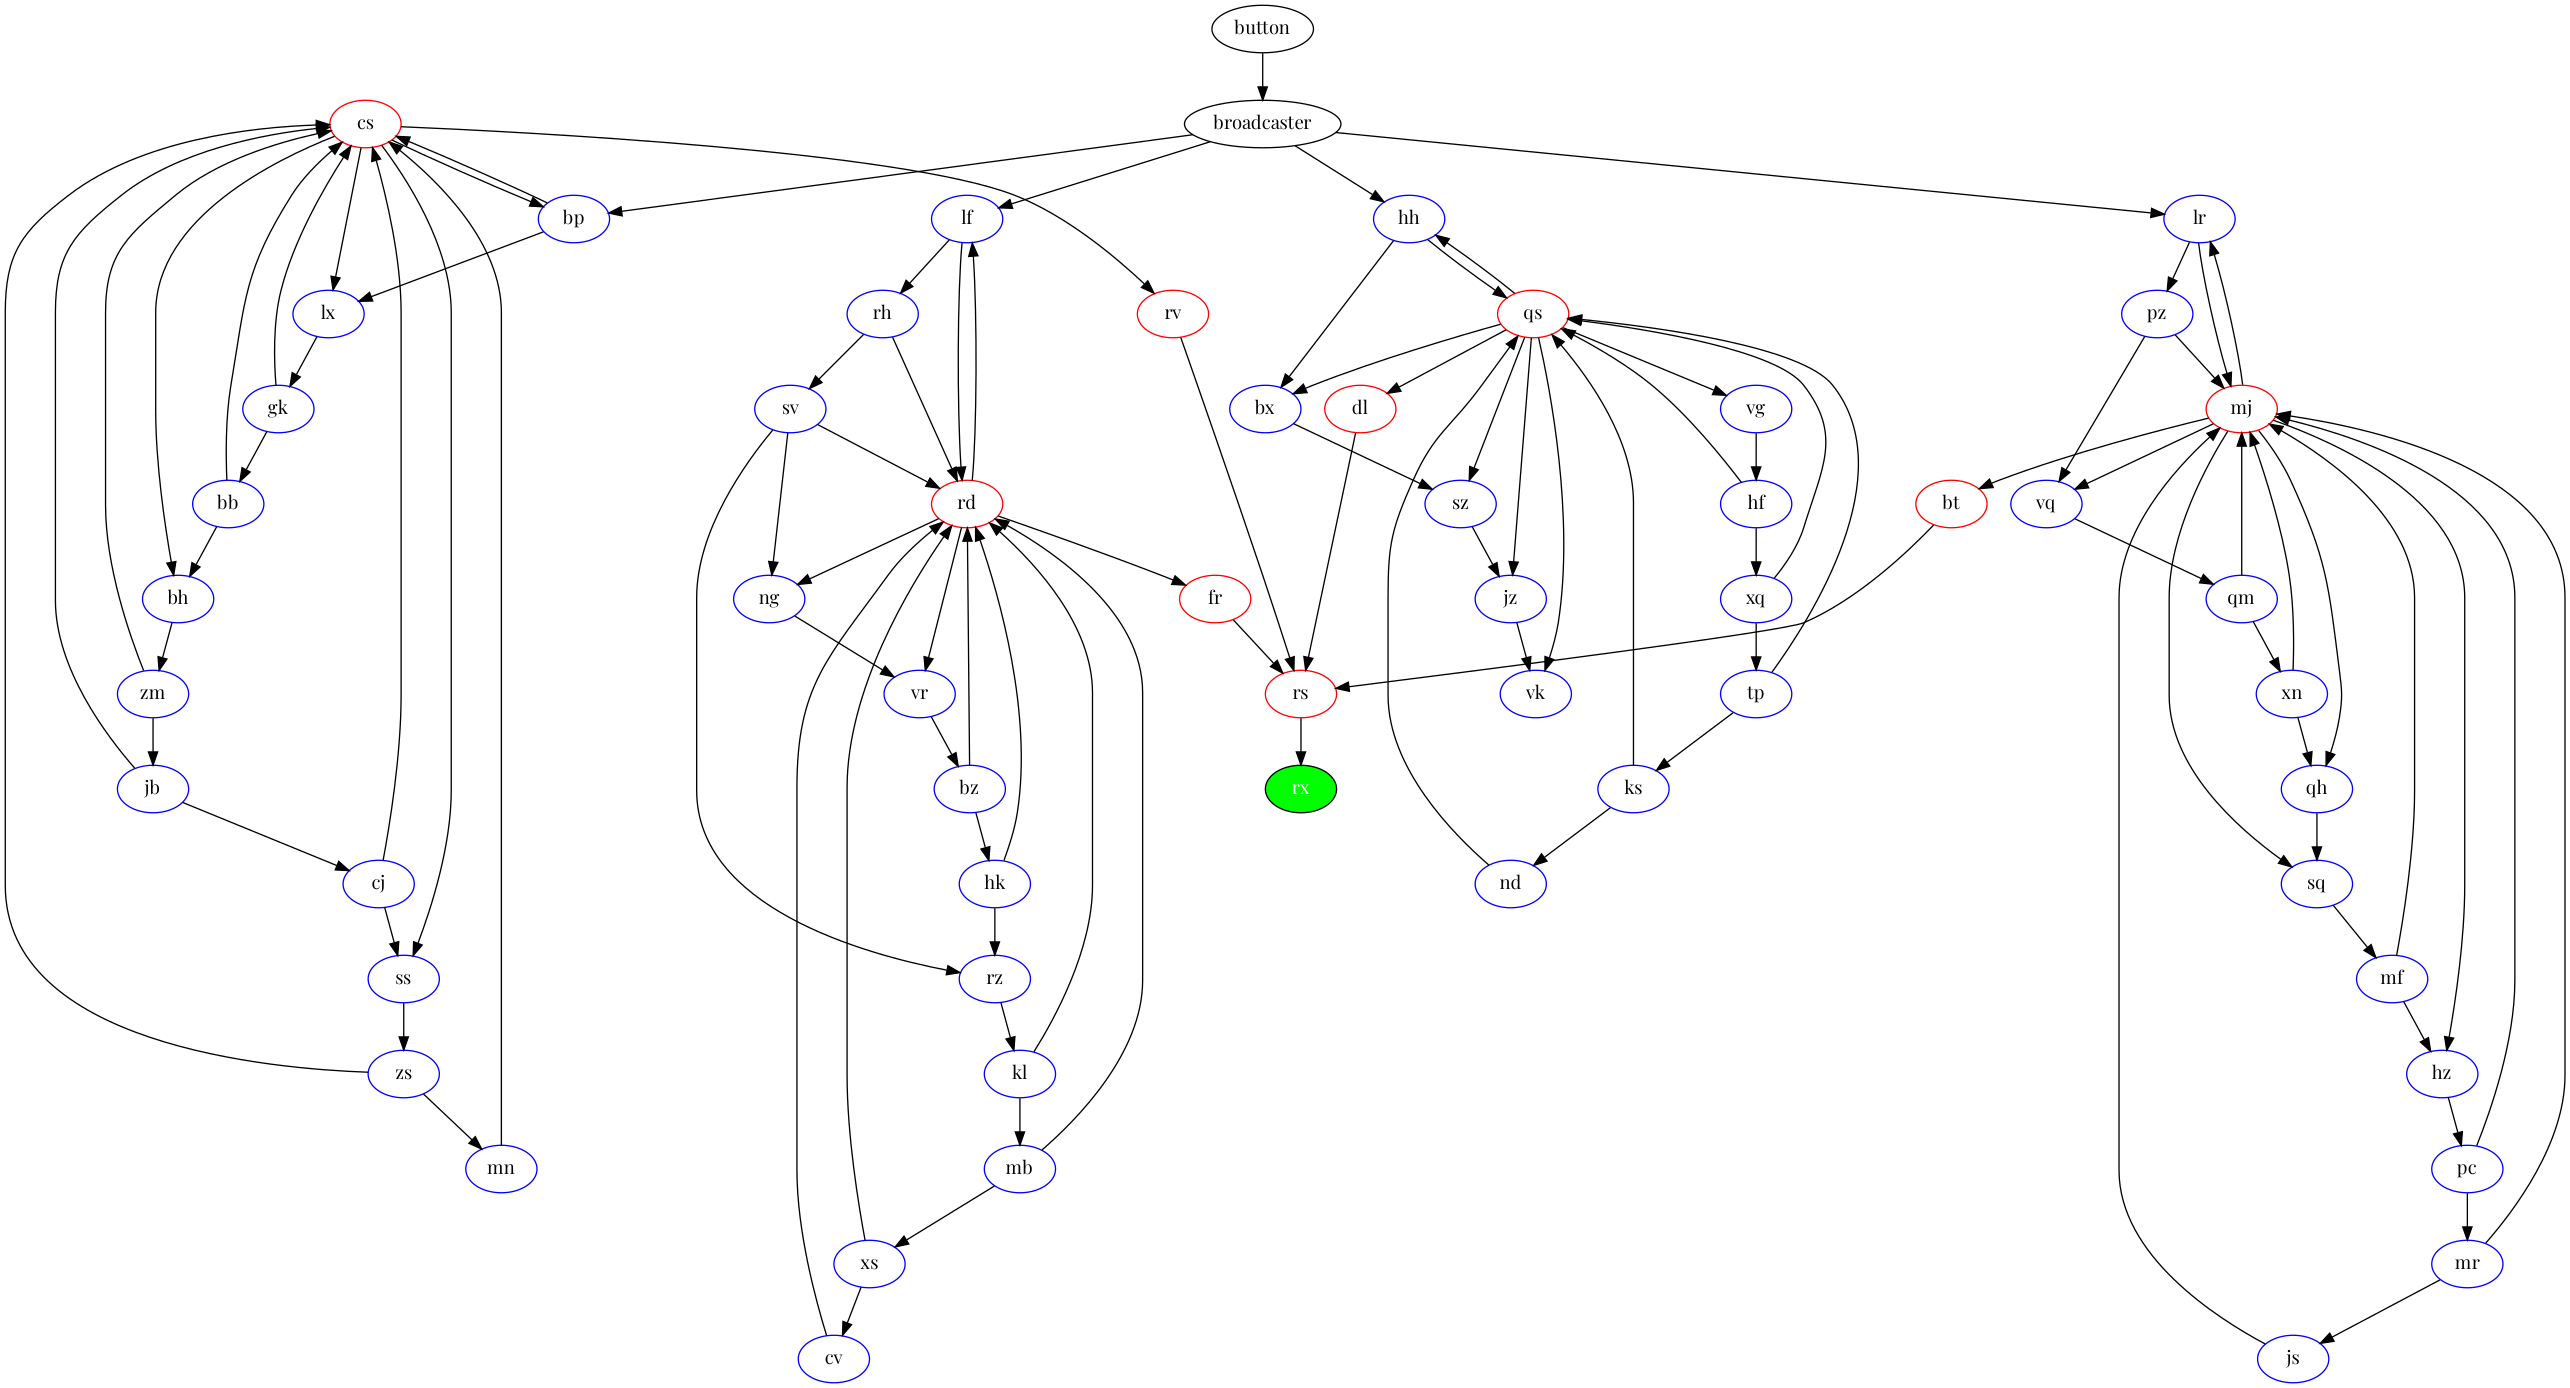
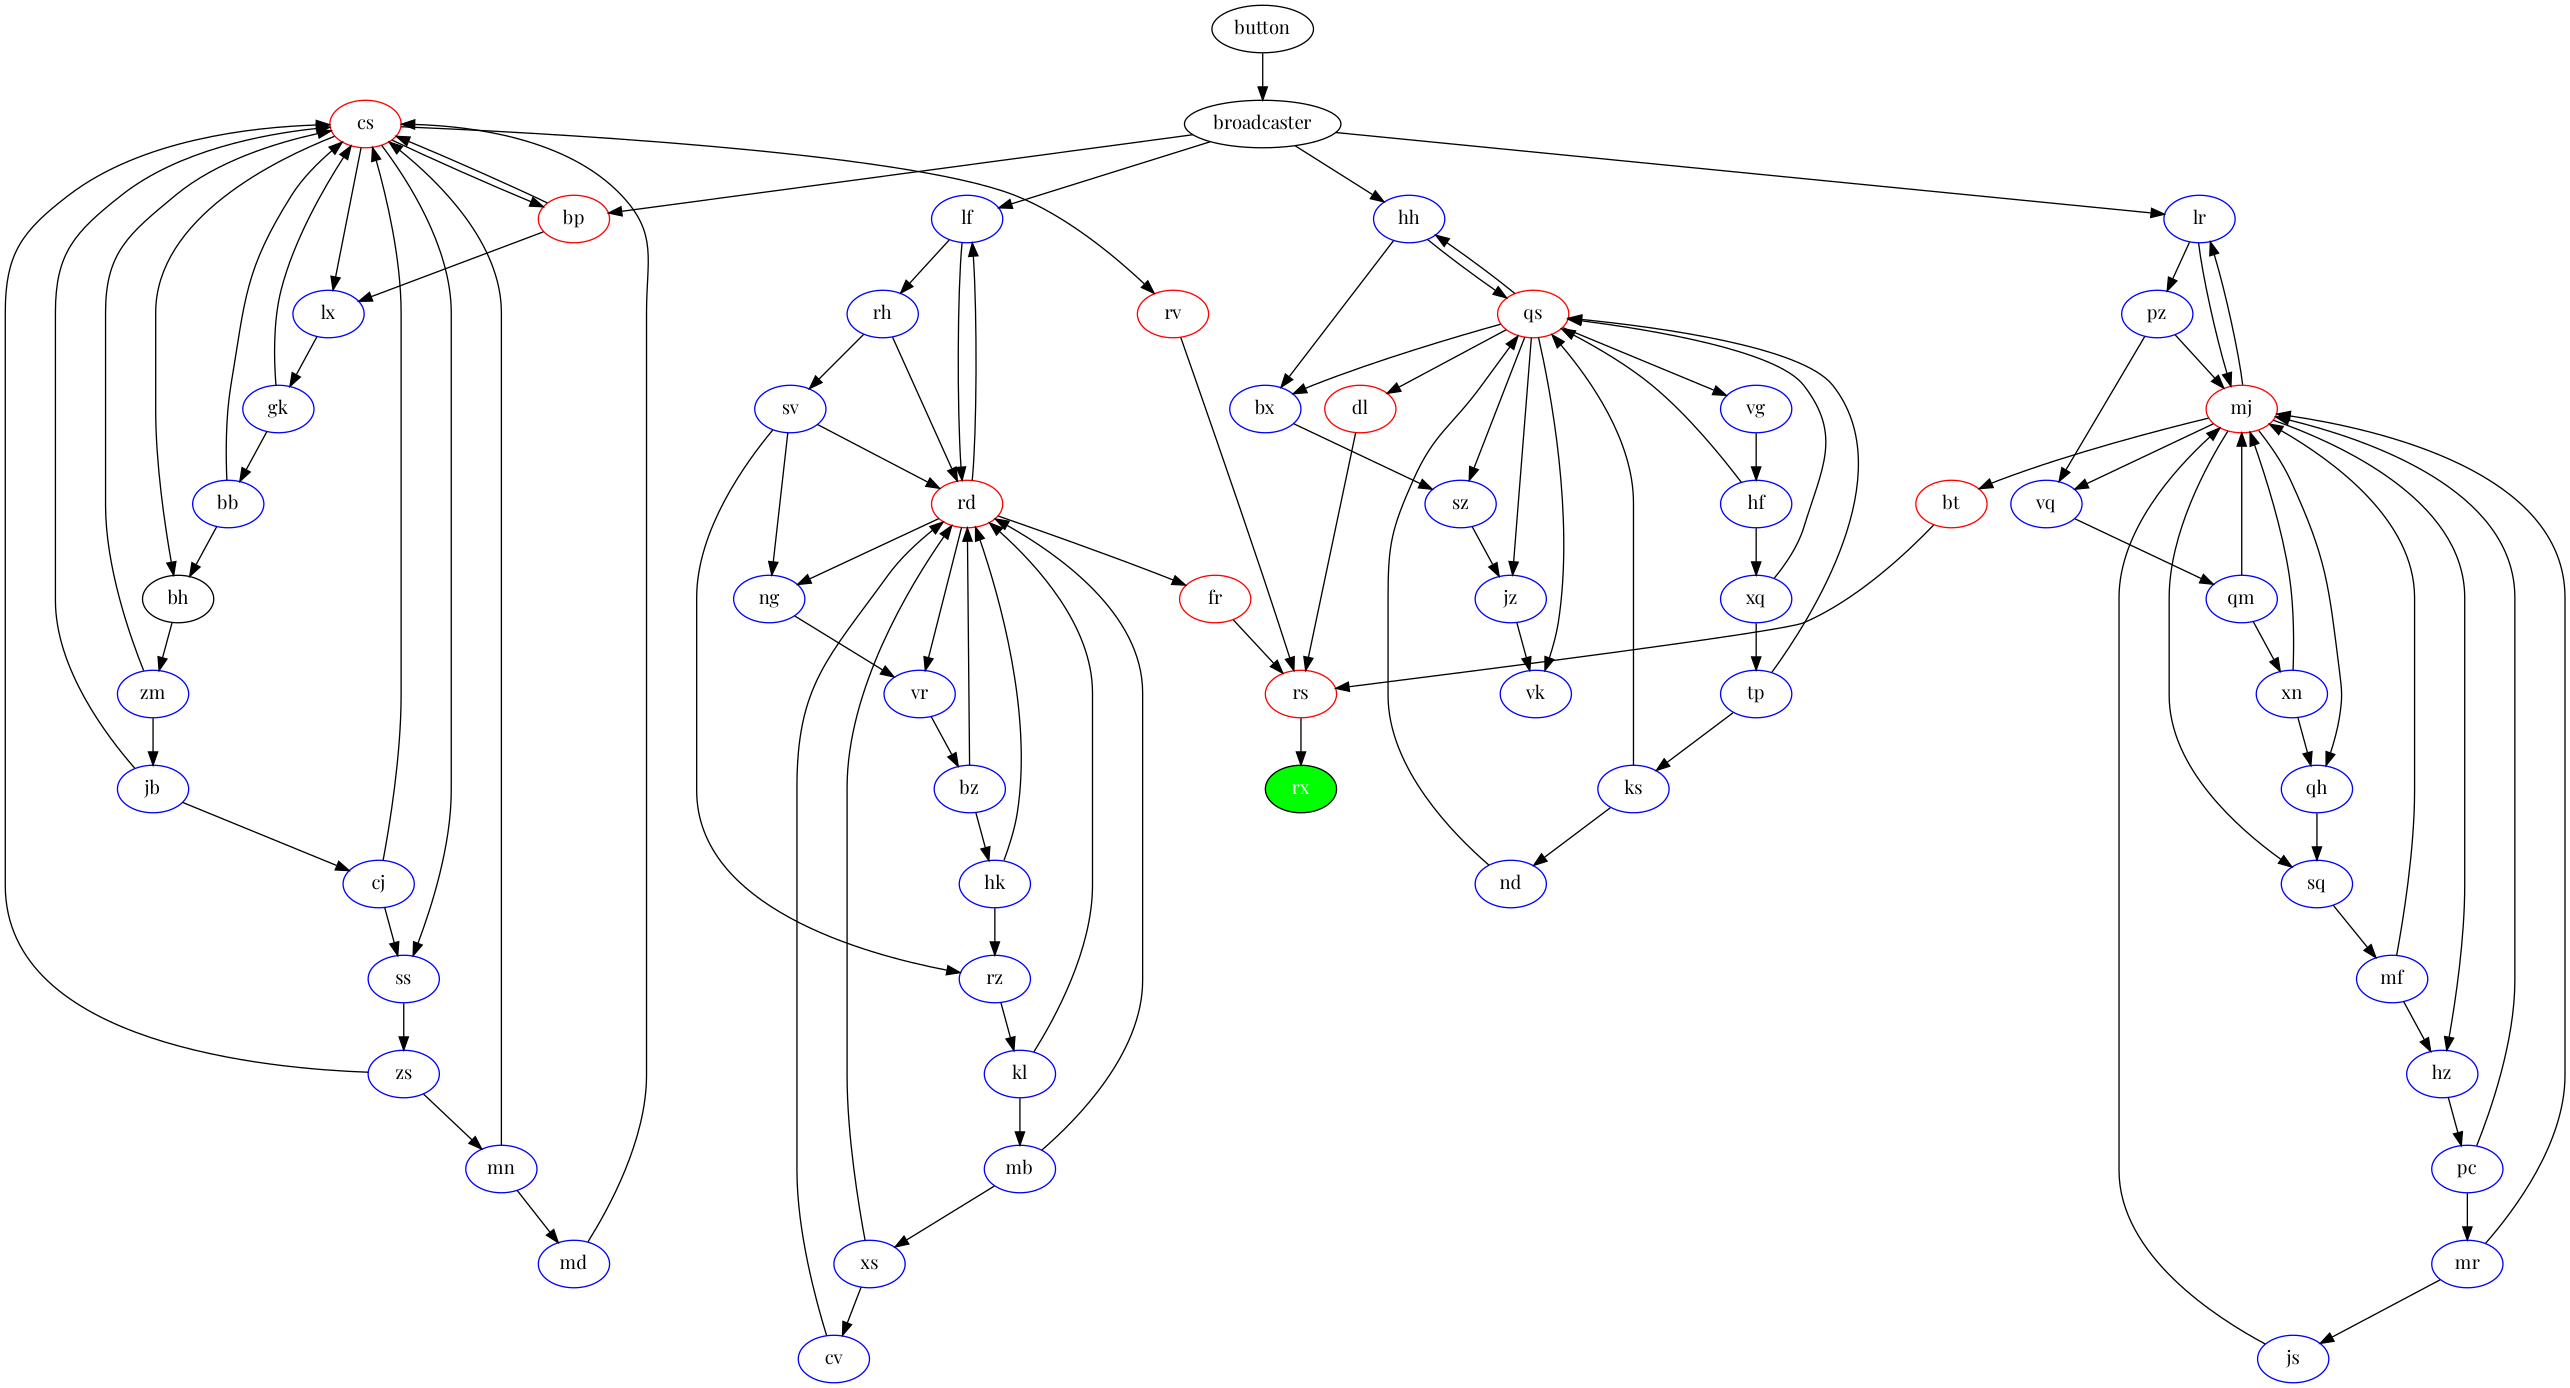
(574, 219) -> (574, 219)
(178, 599) -> (178, 599)
none -> (574, 1264)
